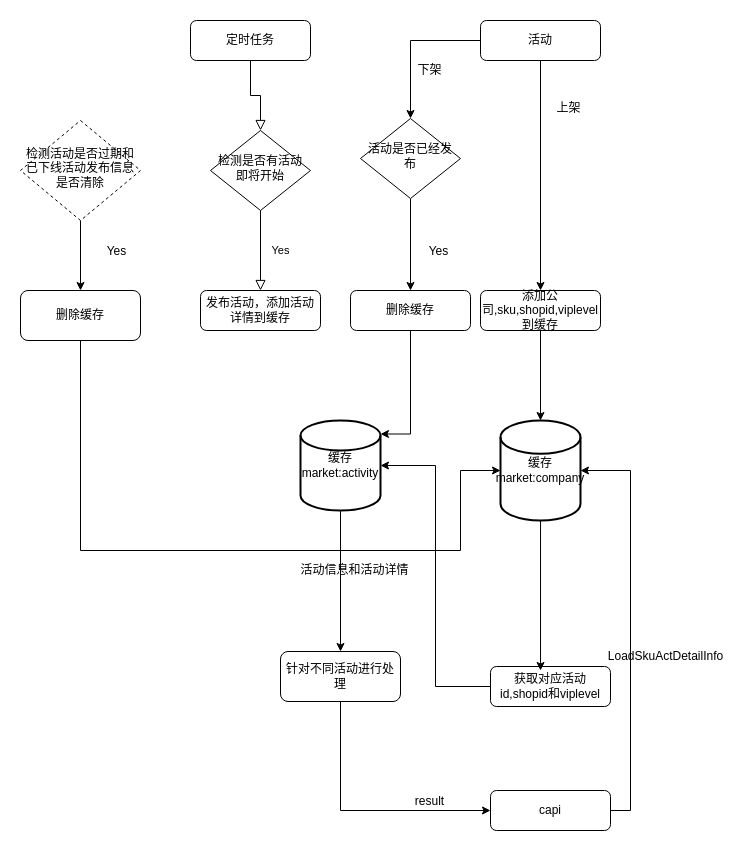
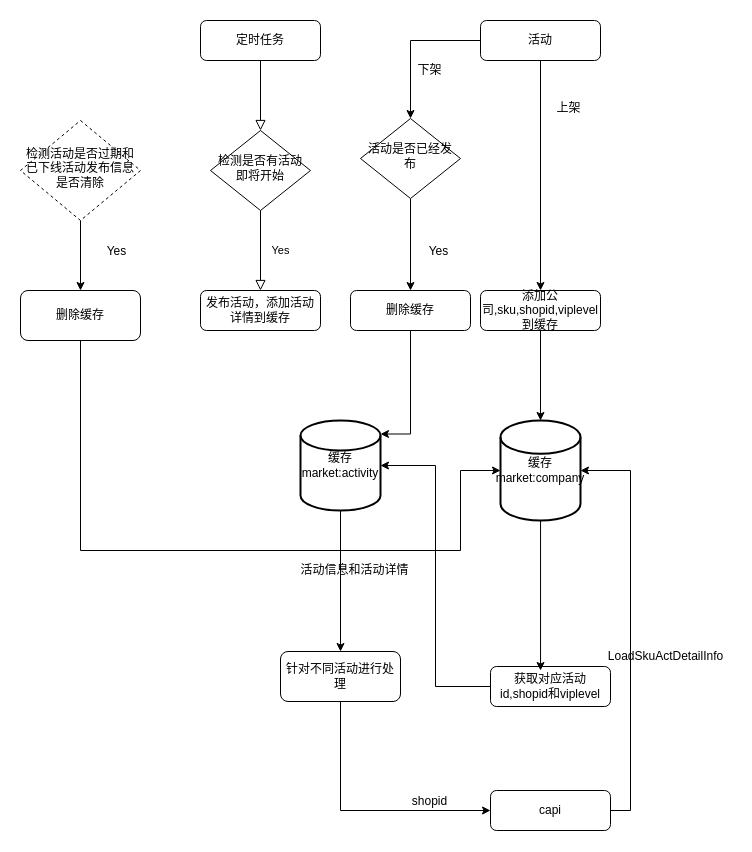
(251, 41) -> (261, 41)
(430, 802) -> (430, 802)
